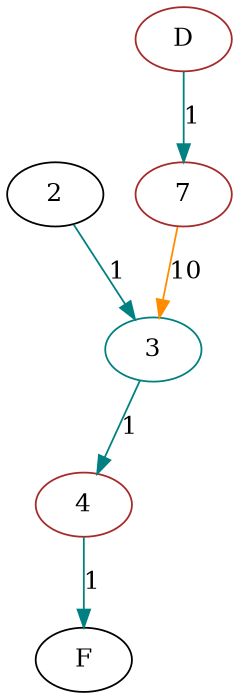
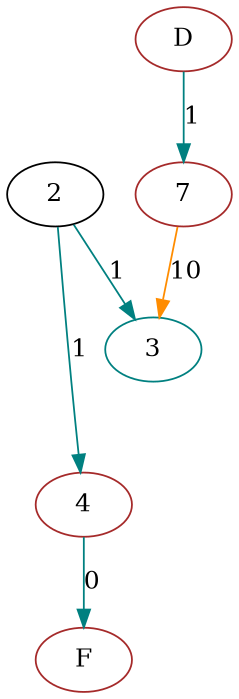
(122, 419) -> (68, 341)
(93, 582) -> (93, 582)
(84, 660) -> (84, 660)
